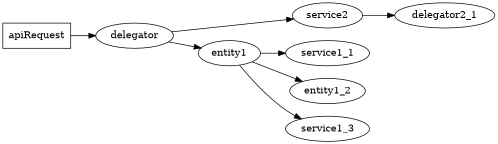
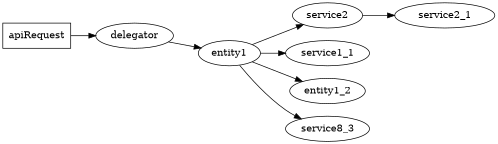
(445, 15) -> (445, 15)
(229, 26) -> (275, 36)
(328, 129) -> (328, 129)
